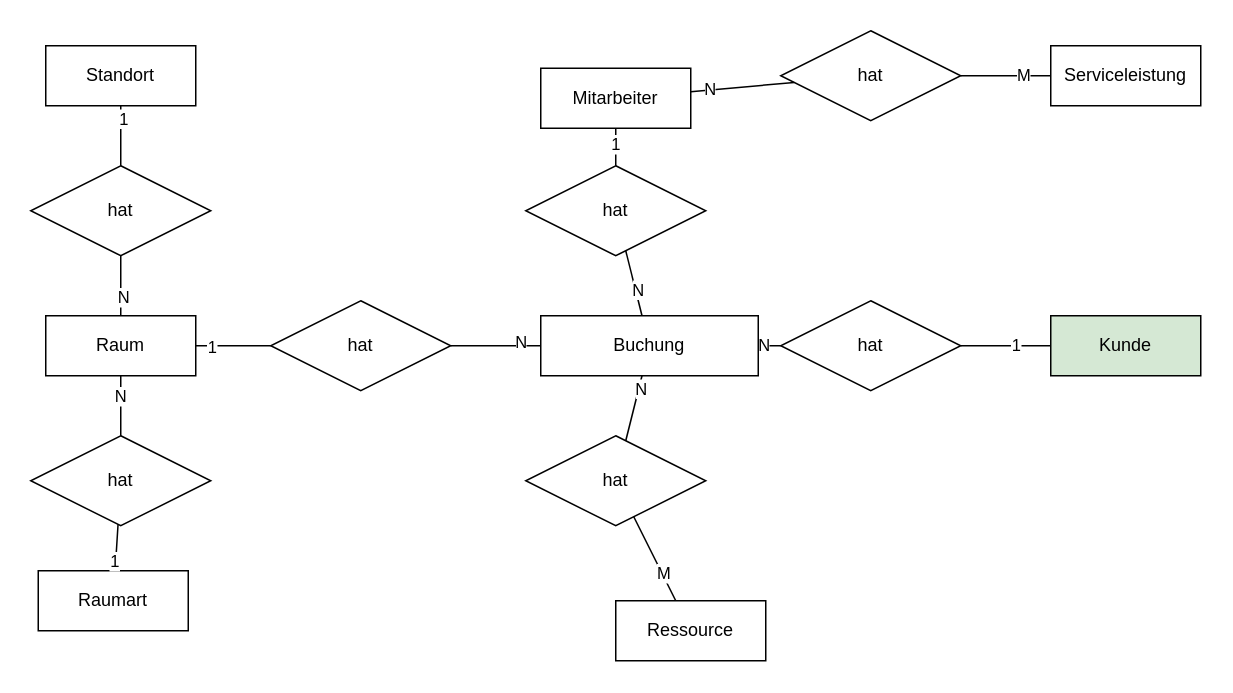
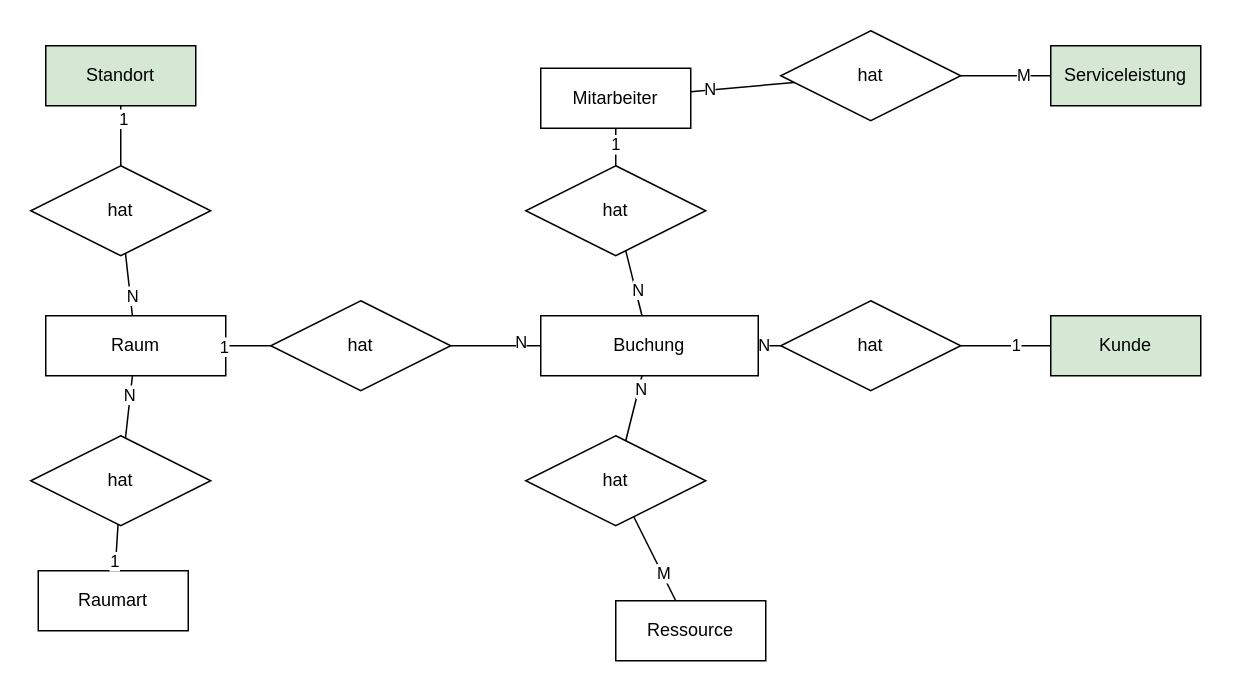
(121, 76) -> (121, 76)
(1126, 76) -> (1126, 76)
(121, 346) -> (136, 346)
